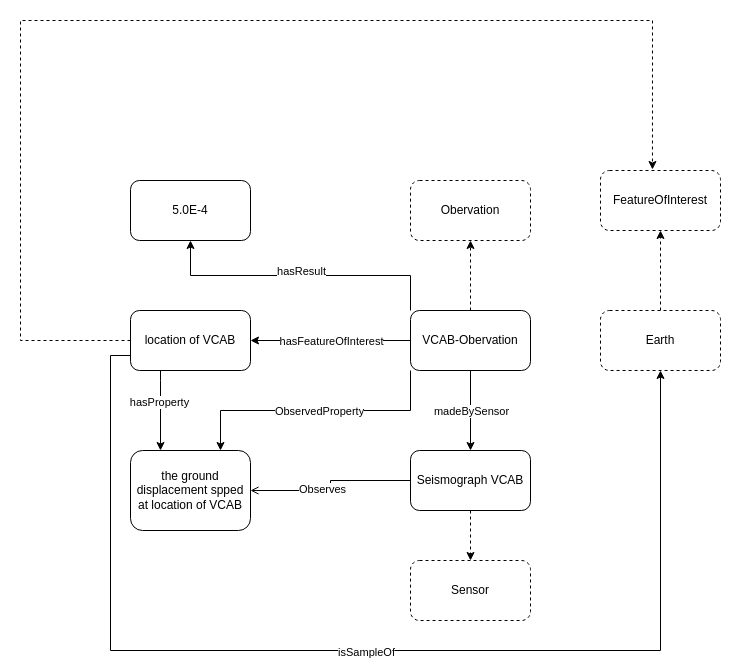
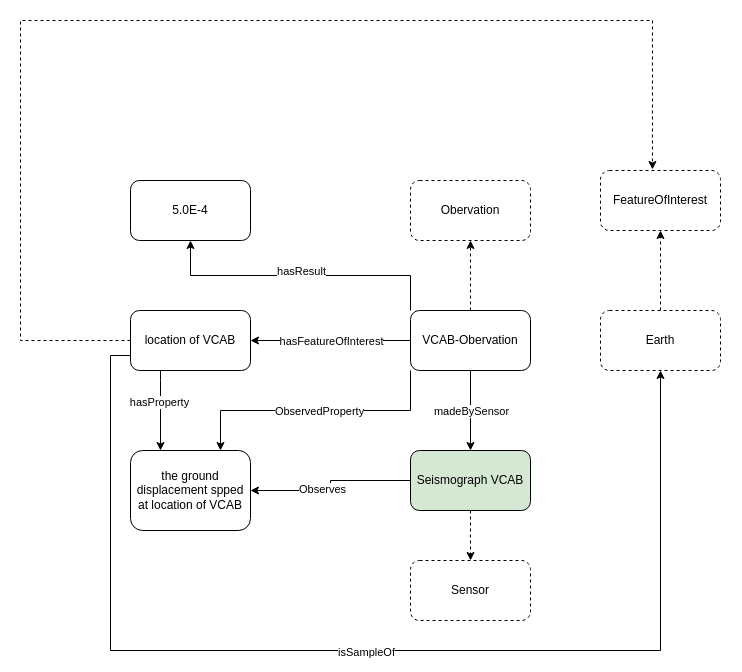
(471, 481) -> (471, 481)
(256, 491) -> (258, 491)
